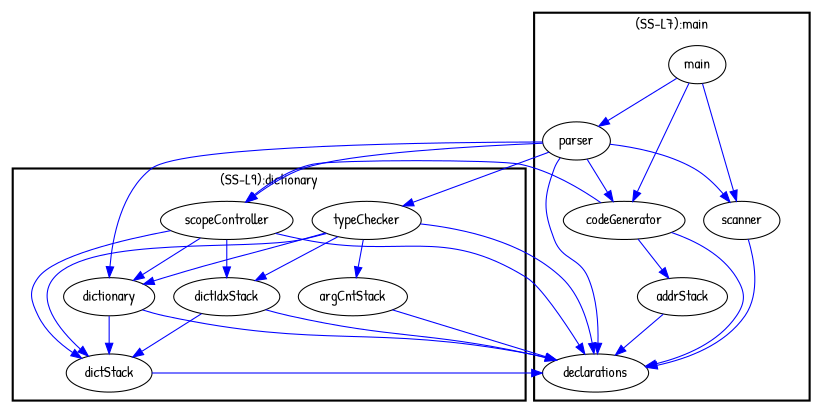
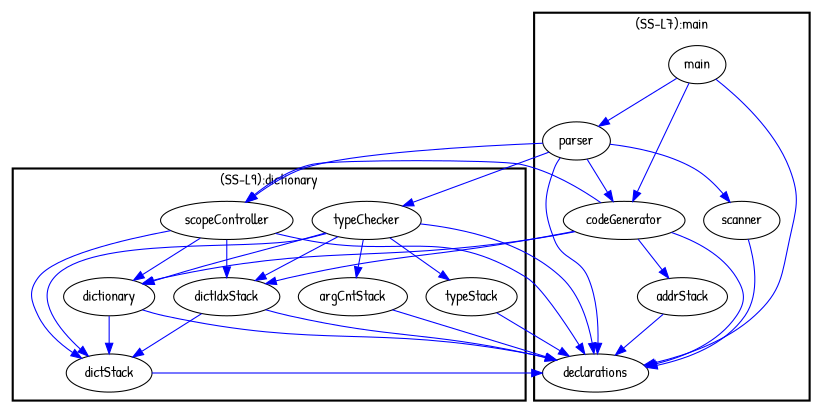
(718, 137) -> (789, 243)
(291, 148) -> (374, 254)
none -> (387, 260)
none -> (472, 297)
